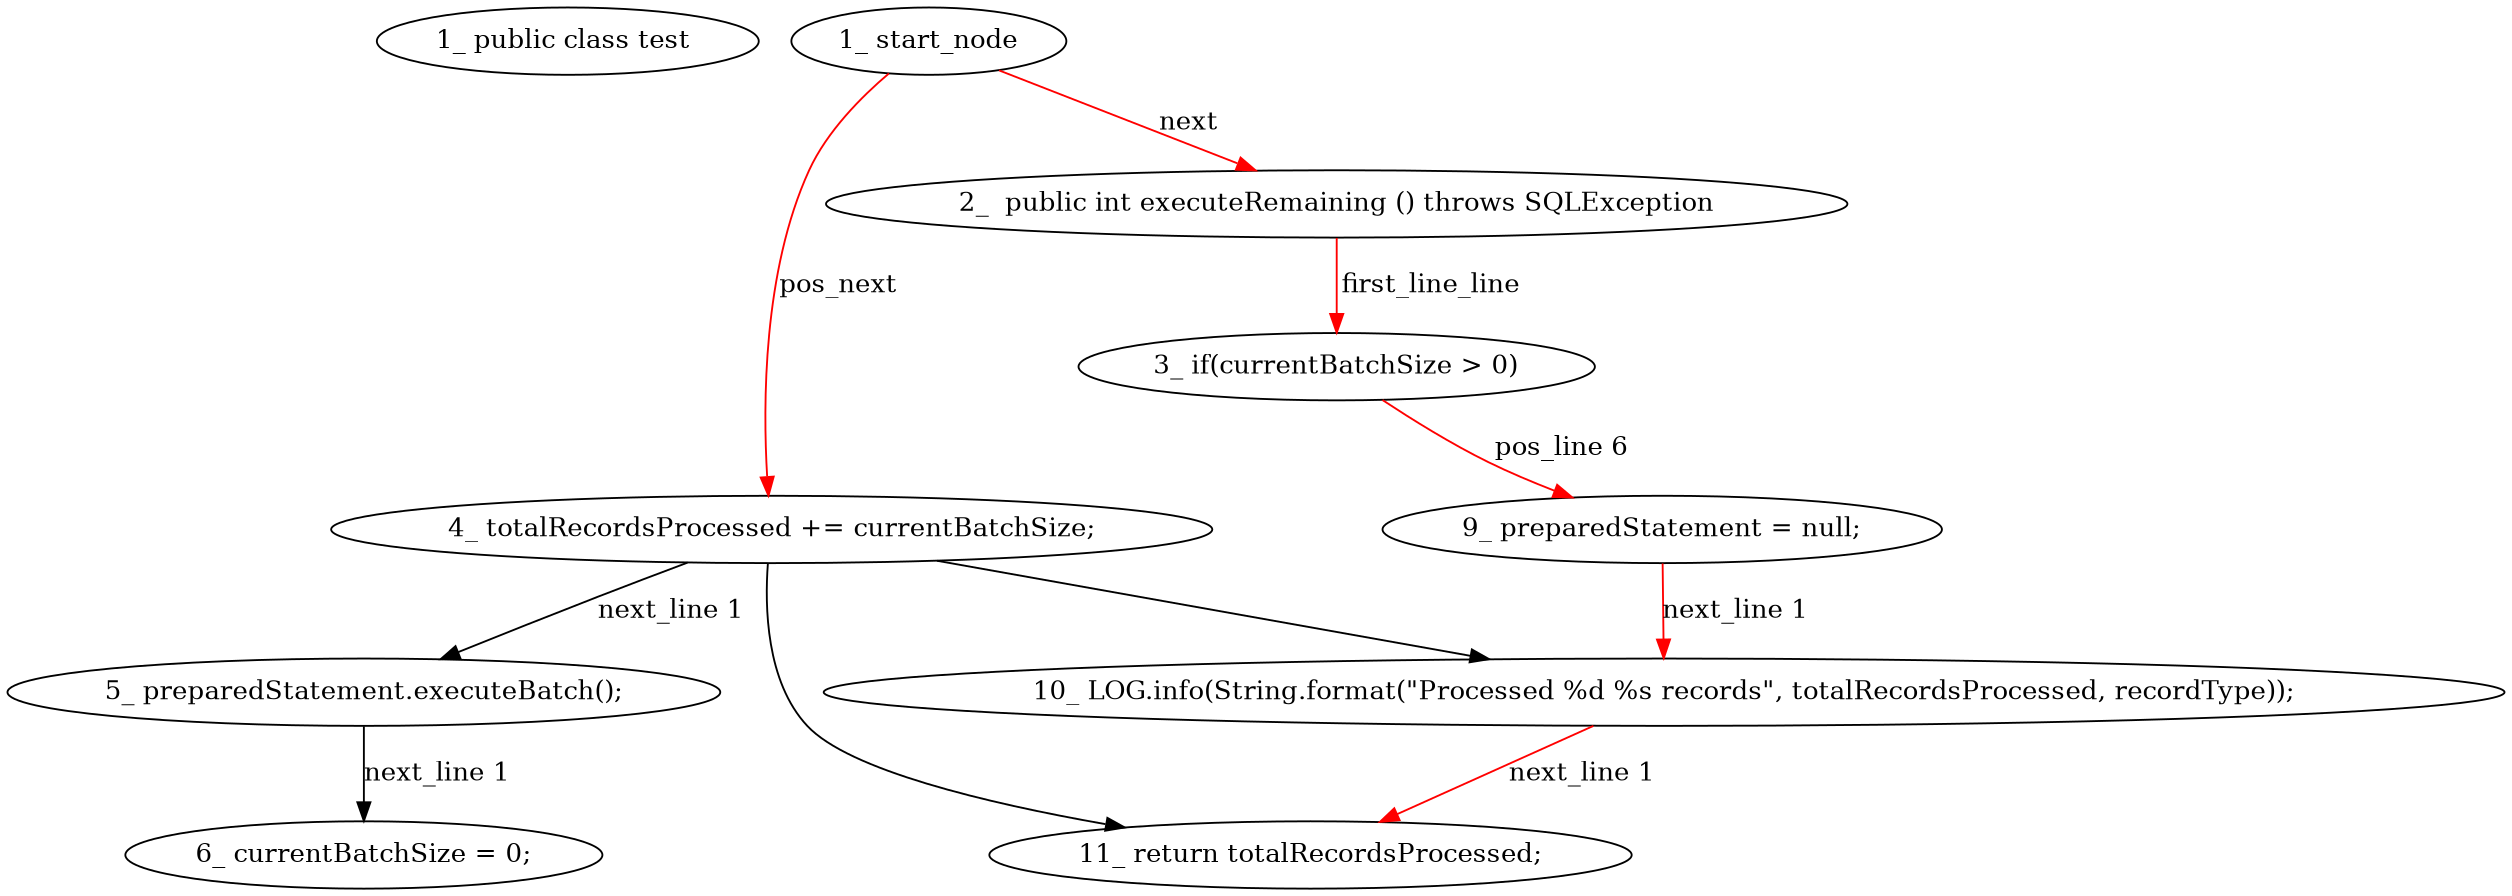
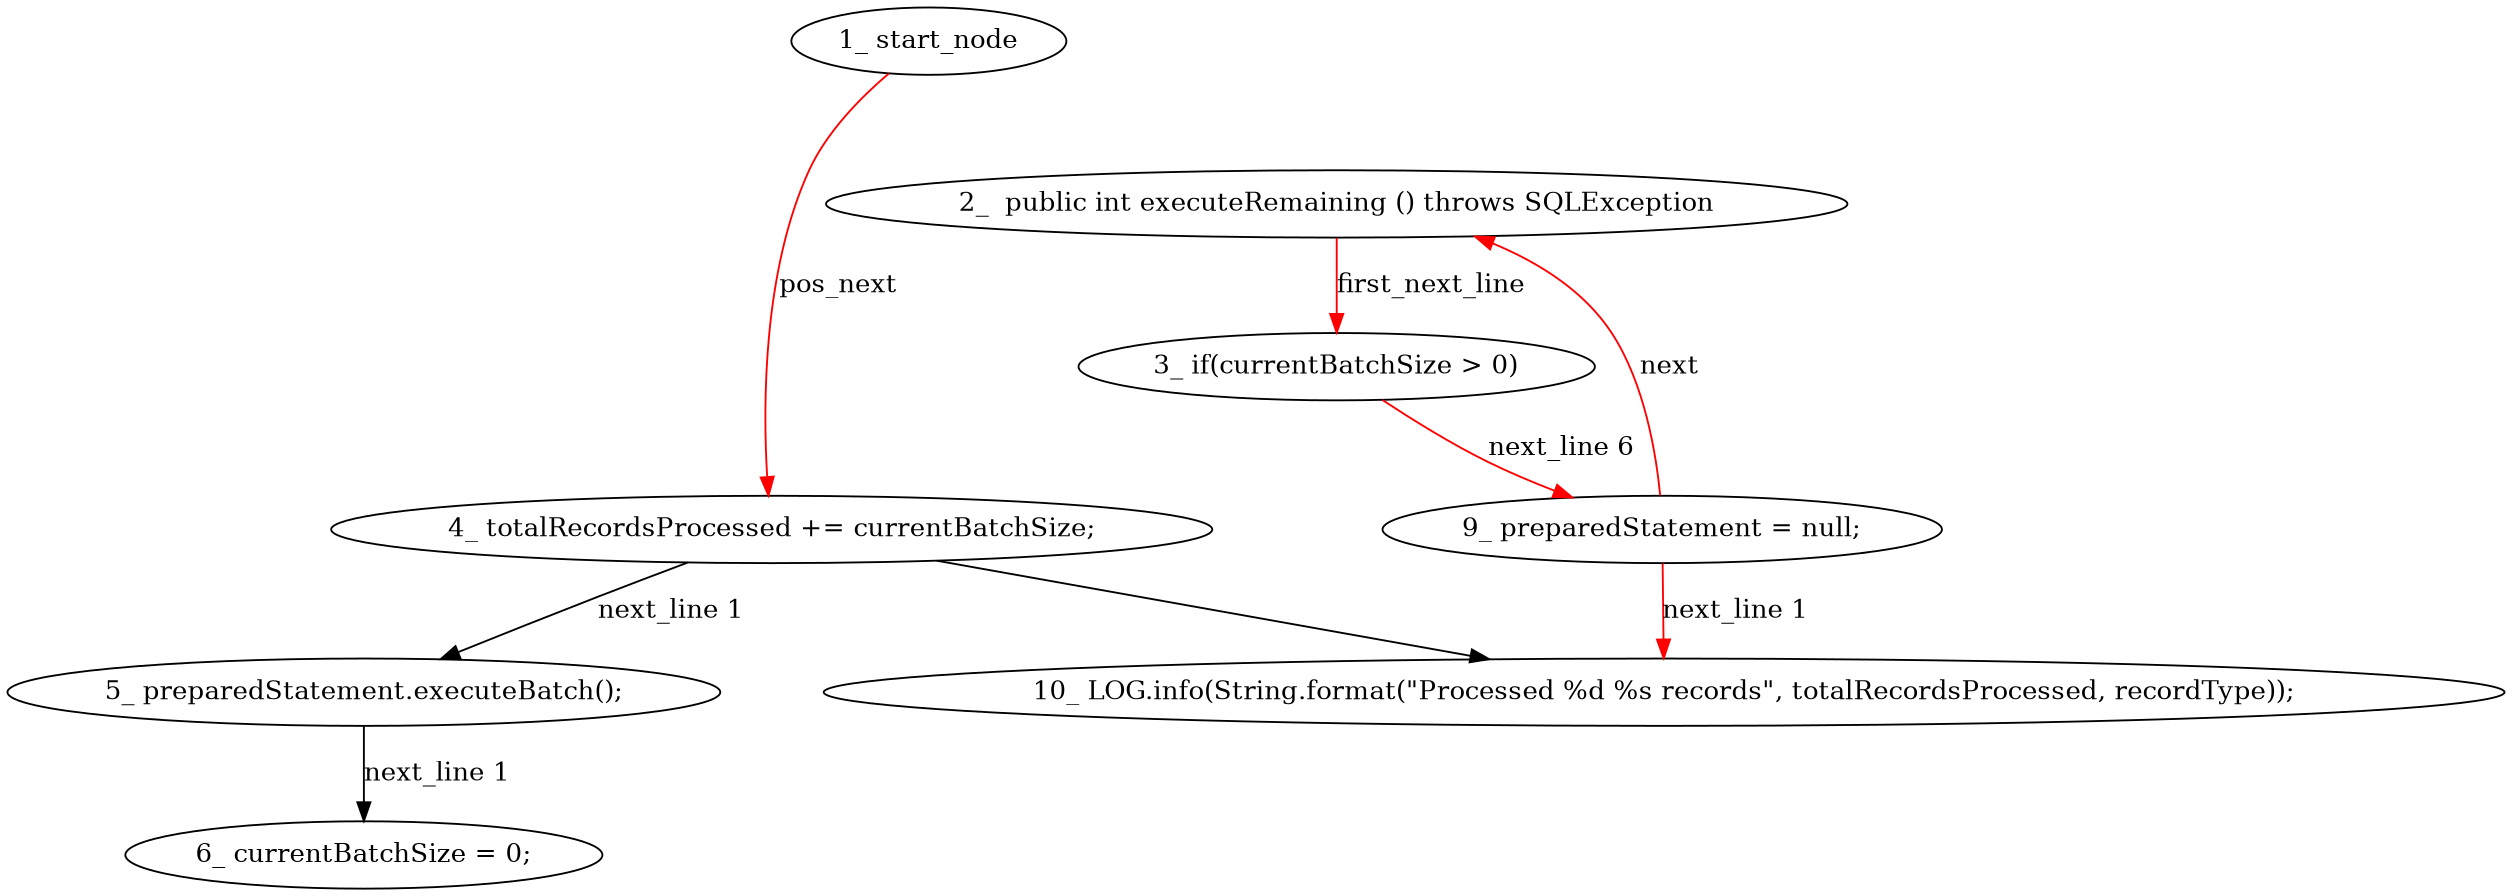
(568, 41) -> none
(1118, 117) -> (1617, 342)
(1431, 285) -> (1431, 285)
(1562, 448) -> (1562, 448)
(1311, 855) -> none
